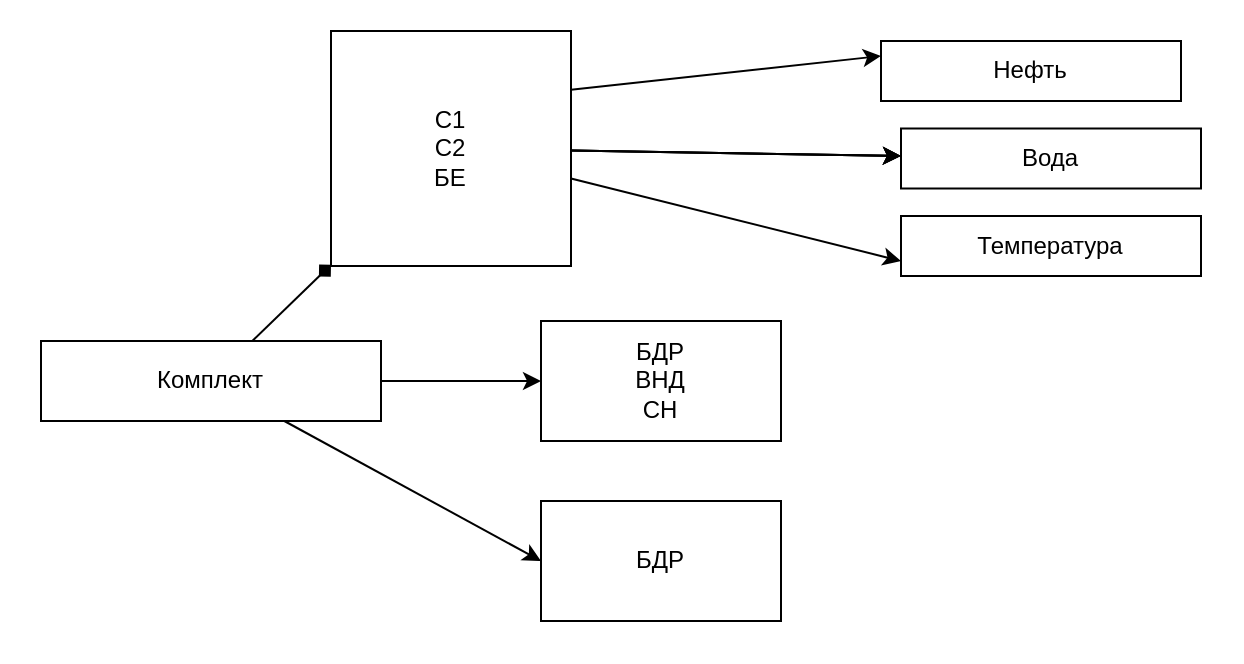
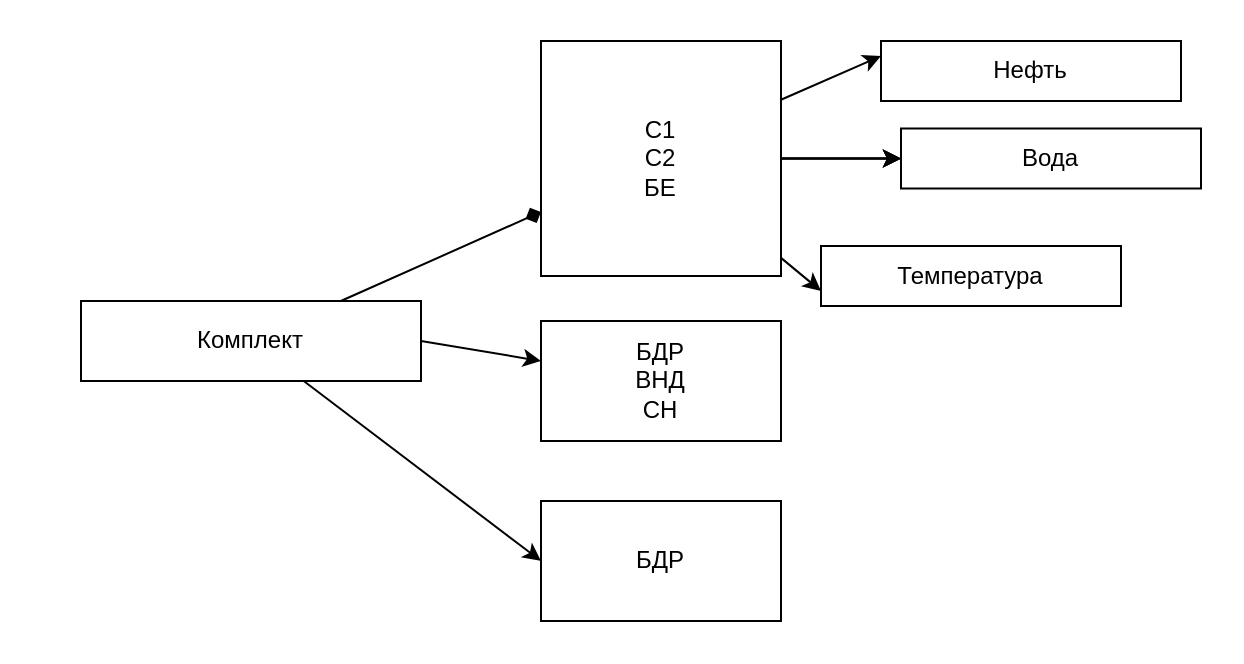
(451, 149) -> (661, 159)
(1051, 246) -> (971, 276)
(211, 381) -> (251, 341)
